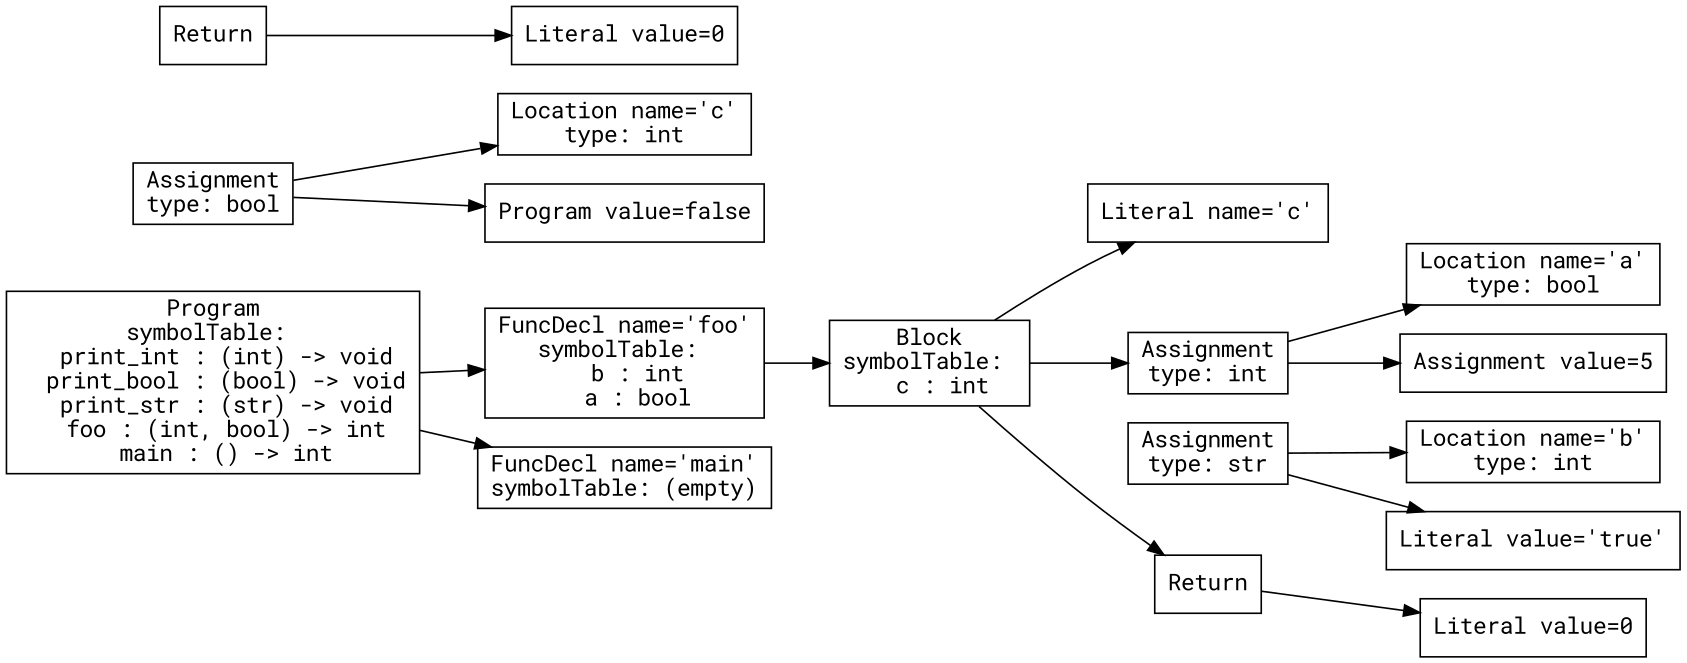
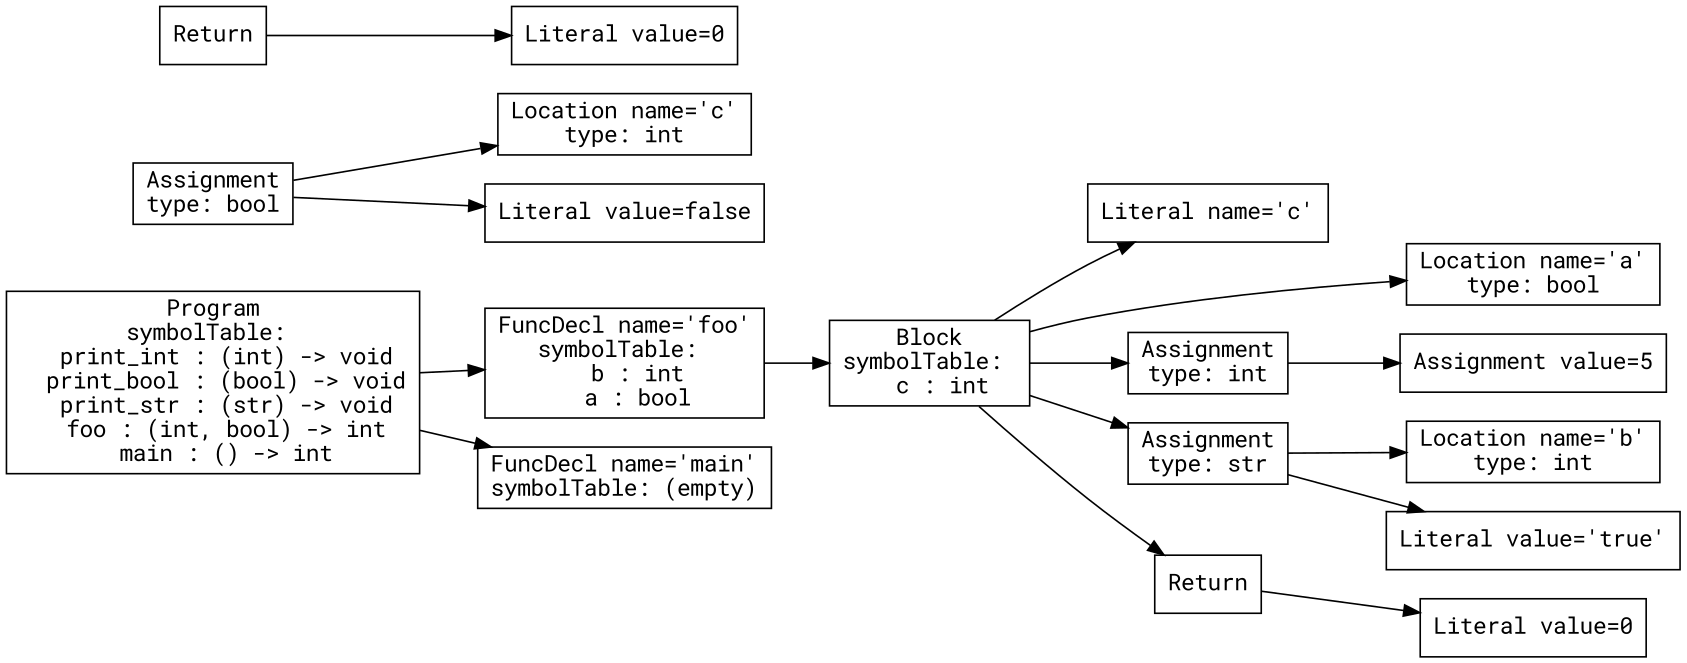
(625, 213) -> (625, 213)
(1346, 326) -> (1209, 299)
none -> (1071, 409)
